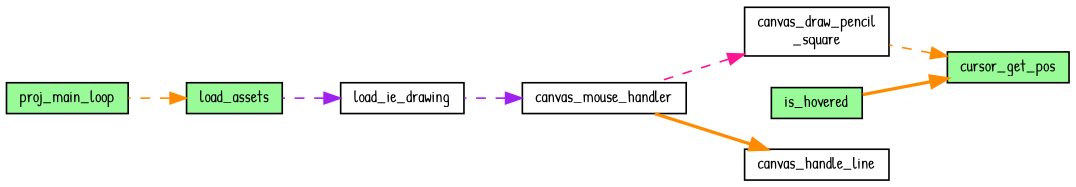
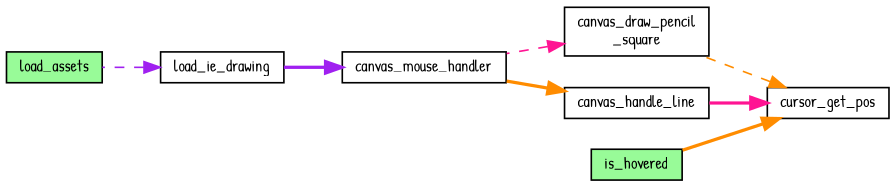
(1008, 67) -> (828, 103)
(67, 98) -> none
(485, 98) -> (305, 67)
none -> (730, 103)
